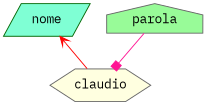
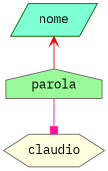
(76, 56) -> (54, 57)
